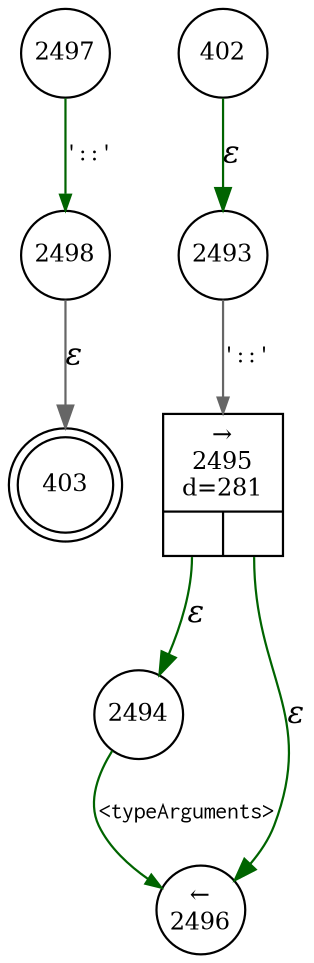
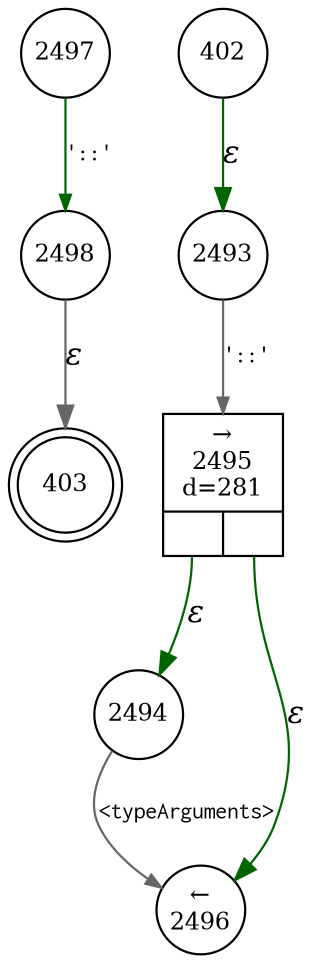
(98, 823) -> (98, 823)
